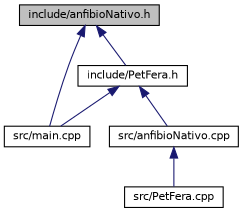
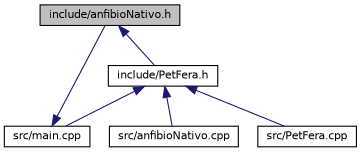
(64, 80) -> (81, 71)
(174, 172) -> (240, 108)
